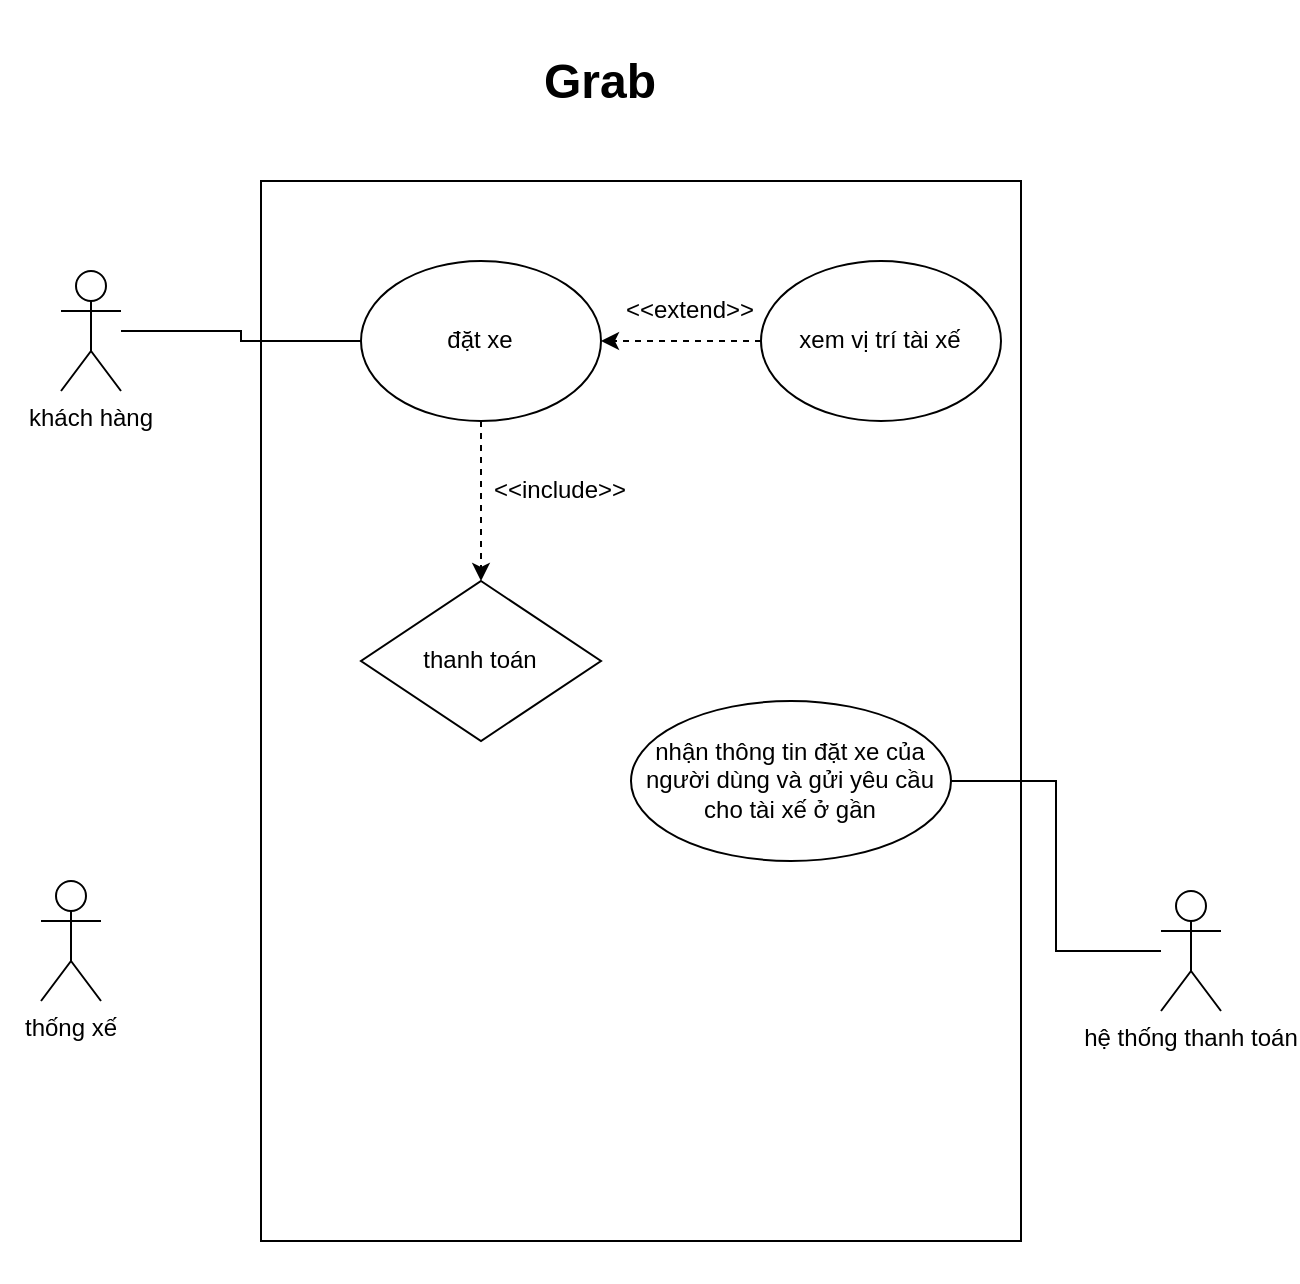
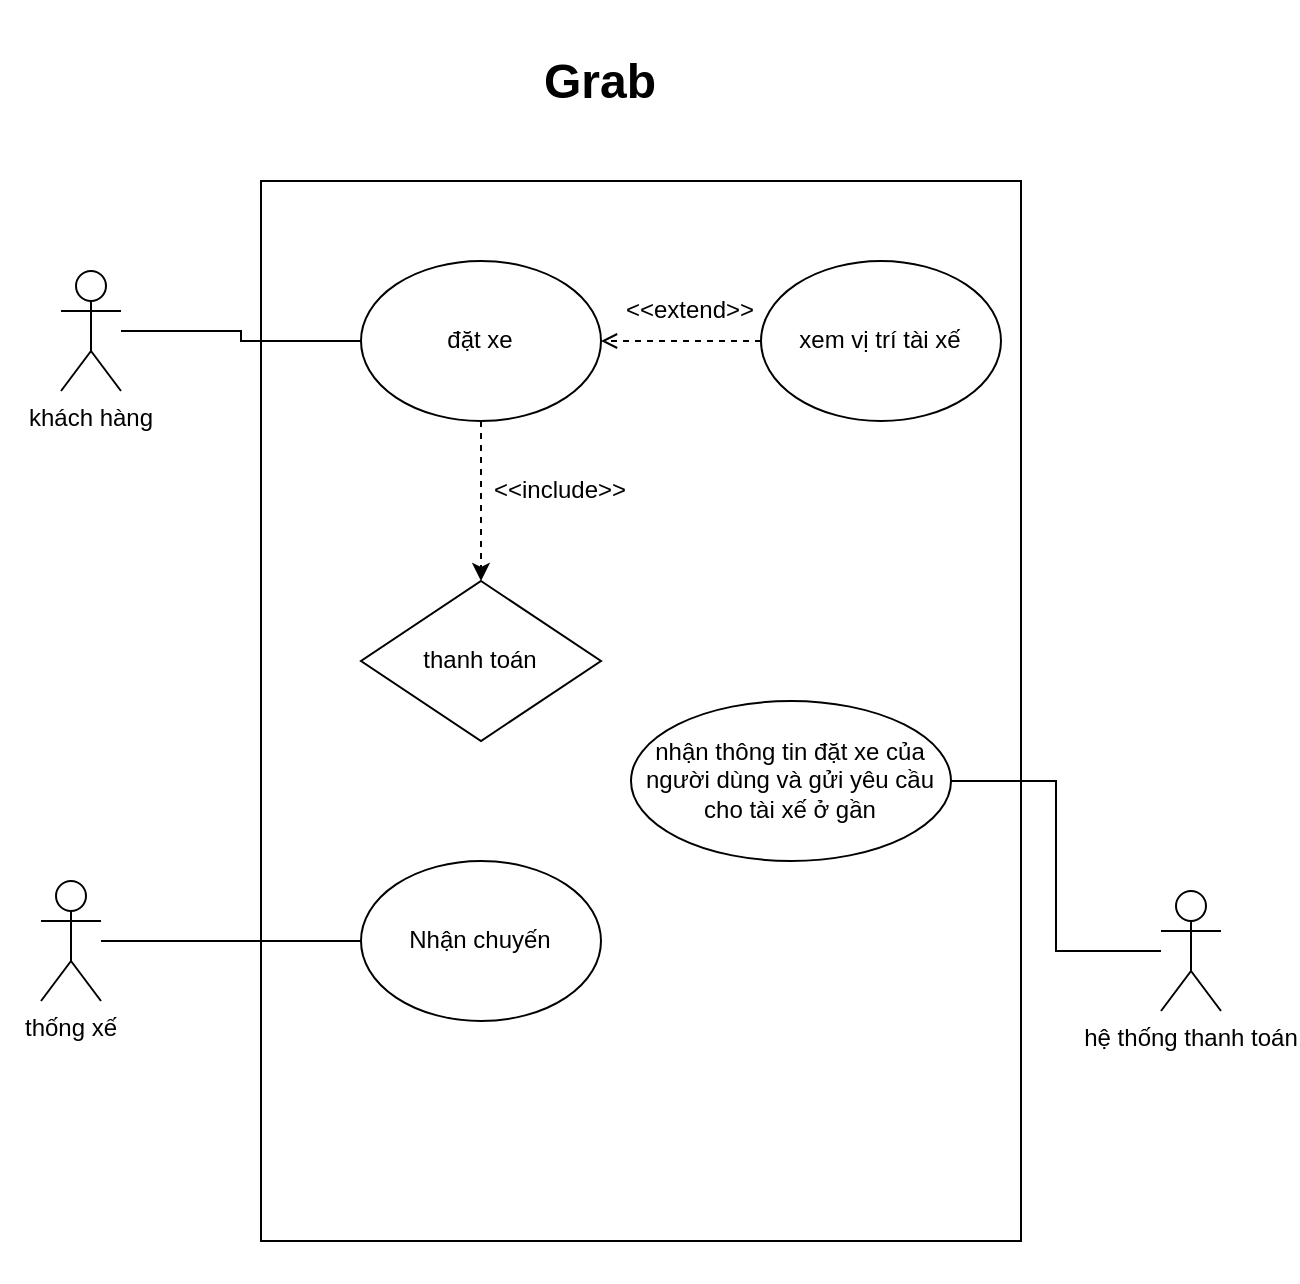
(616, 341) -> (612, 341)
none -> (231, 941)
none -> (481, 941)
